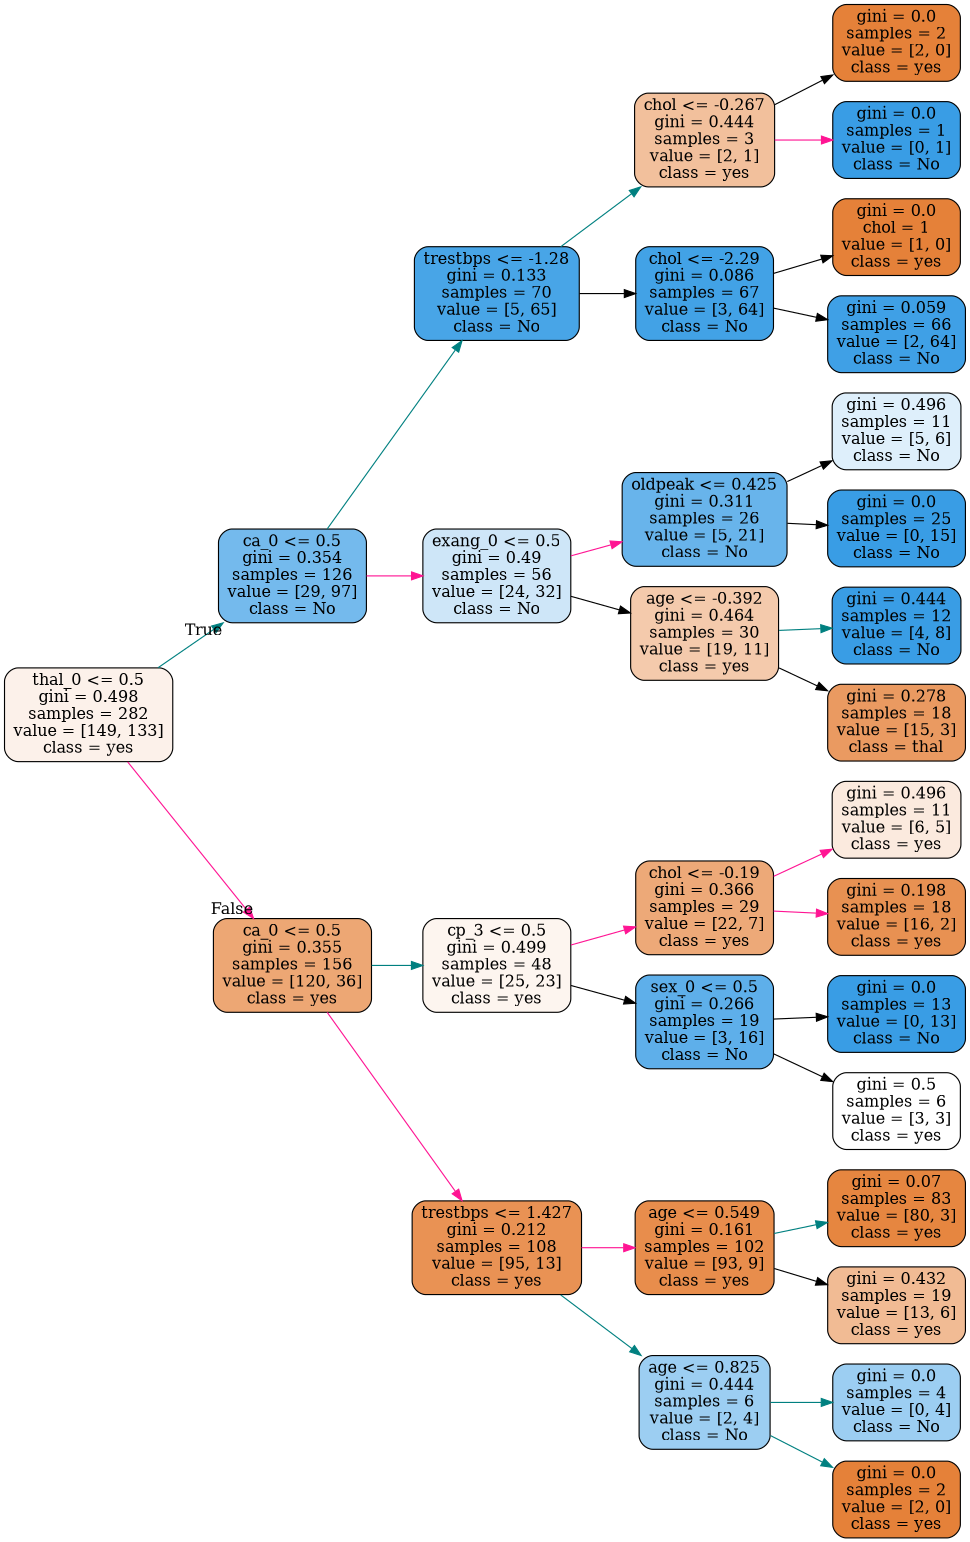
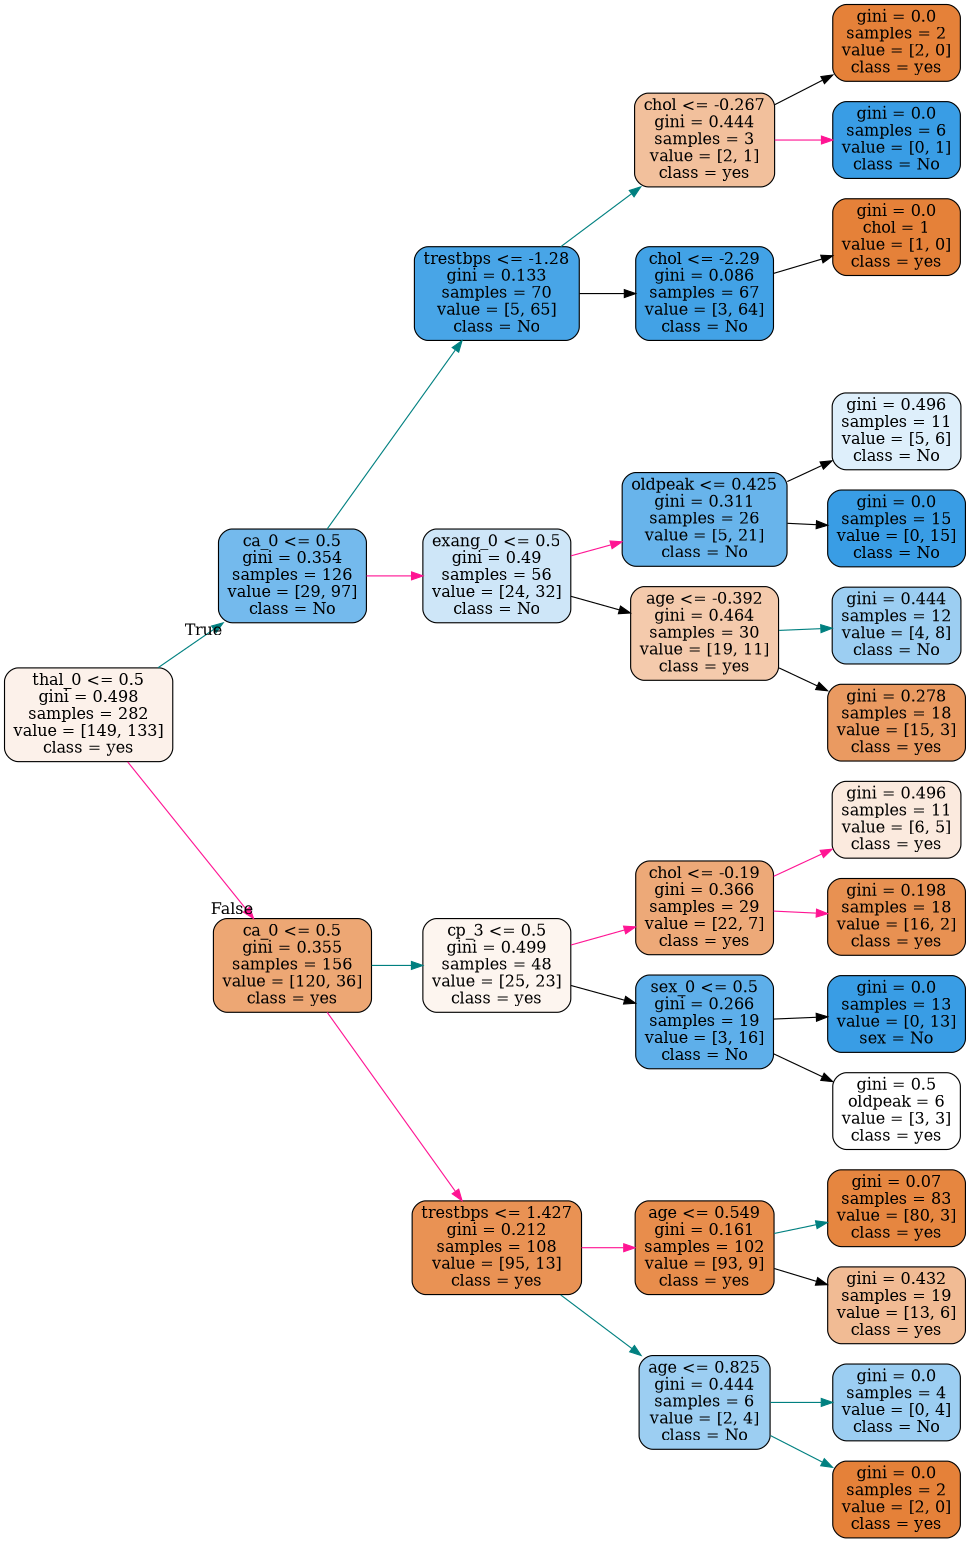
(897, 140) -> (897, 140)
(897, 334) -> none
(897, 528) -> (897, 528)
(897, 626) -> (897, 626)
(897, 723) -> (897, 723)
(897, 1014) -> (897, 1014)
(897, 1111) -> (897, 1111)
